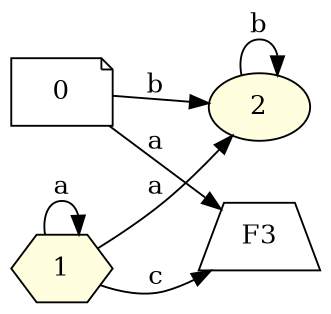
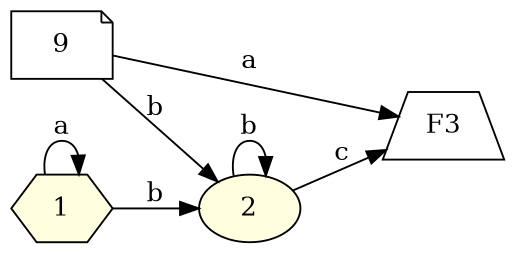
(62, 92) -> (62, 45)
(156, 187) -> (156, 194)
(148, 294) -> (331, 174)
